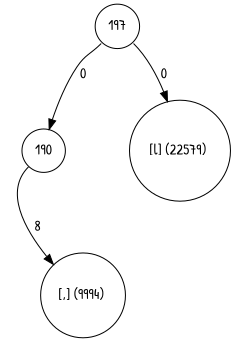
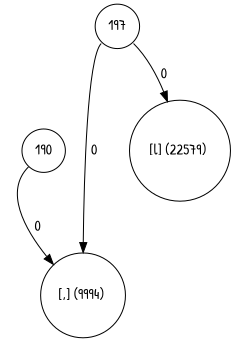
(71, 77) -> (86, 142)
(37, 227) -> (37, 227)
